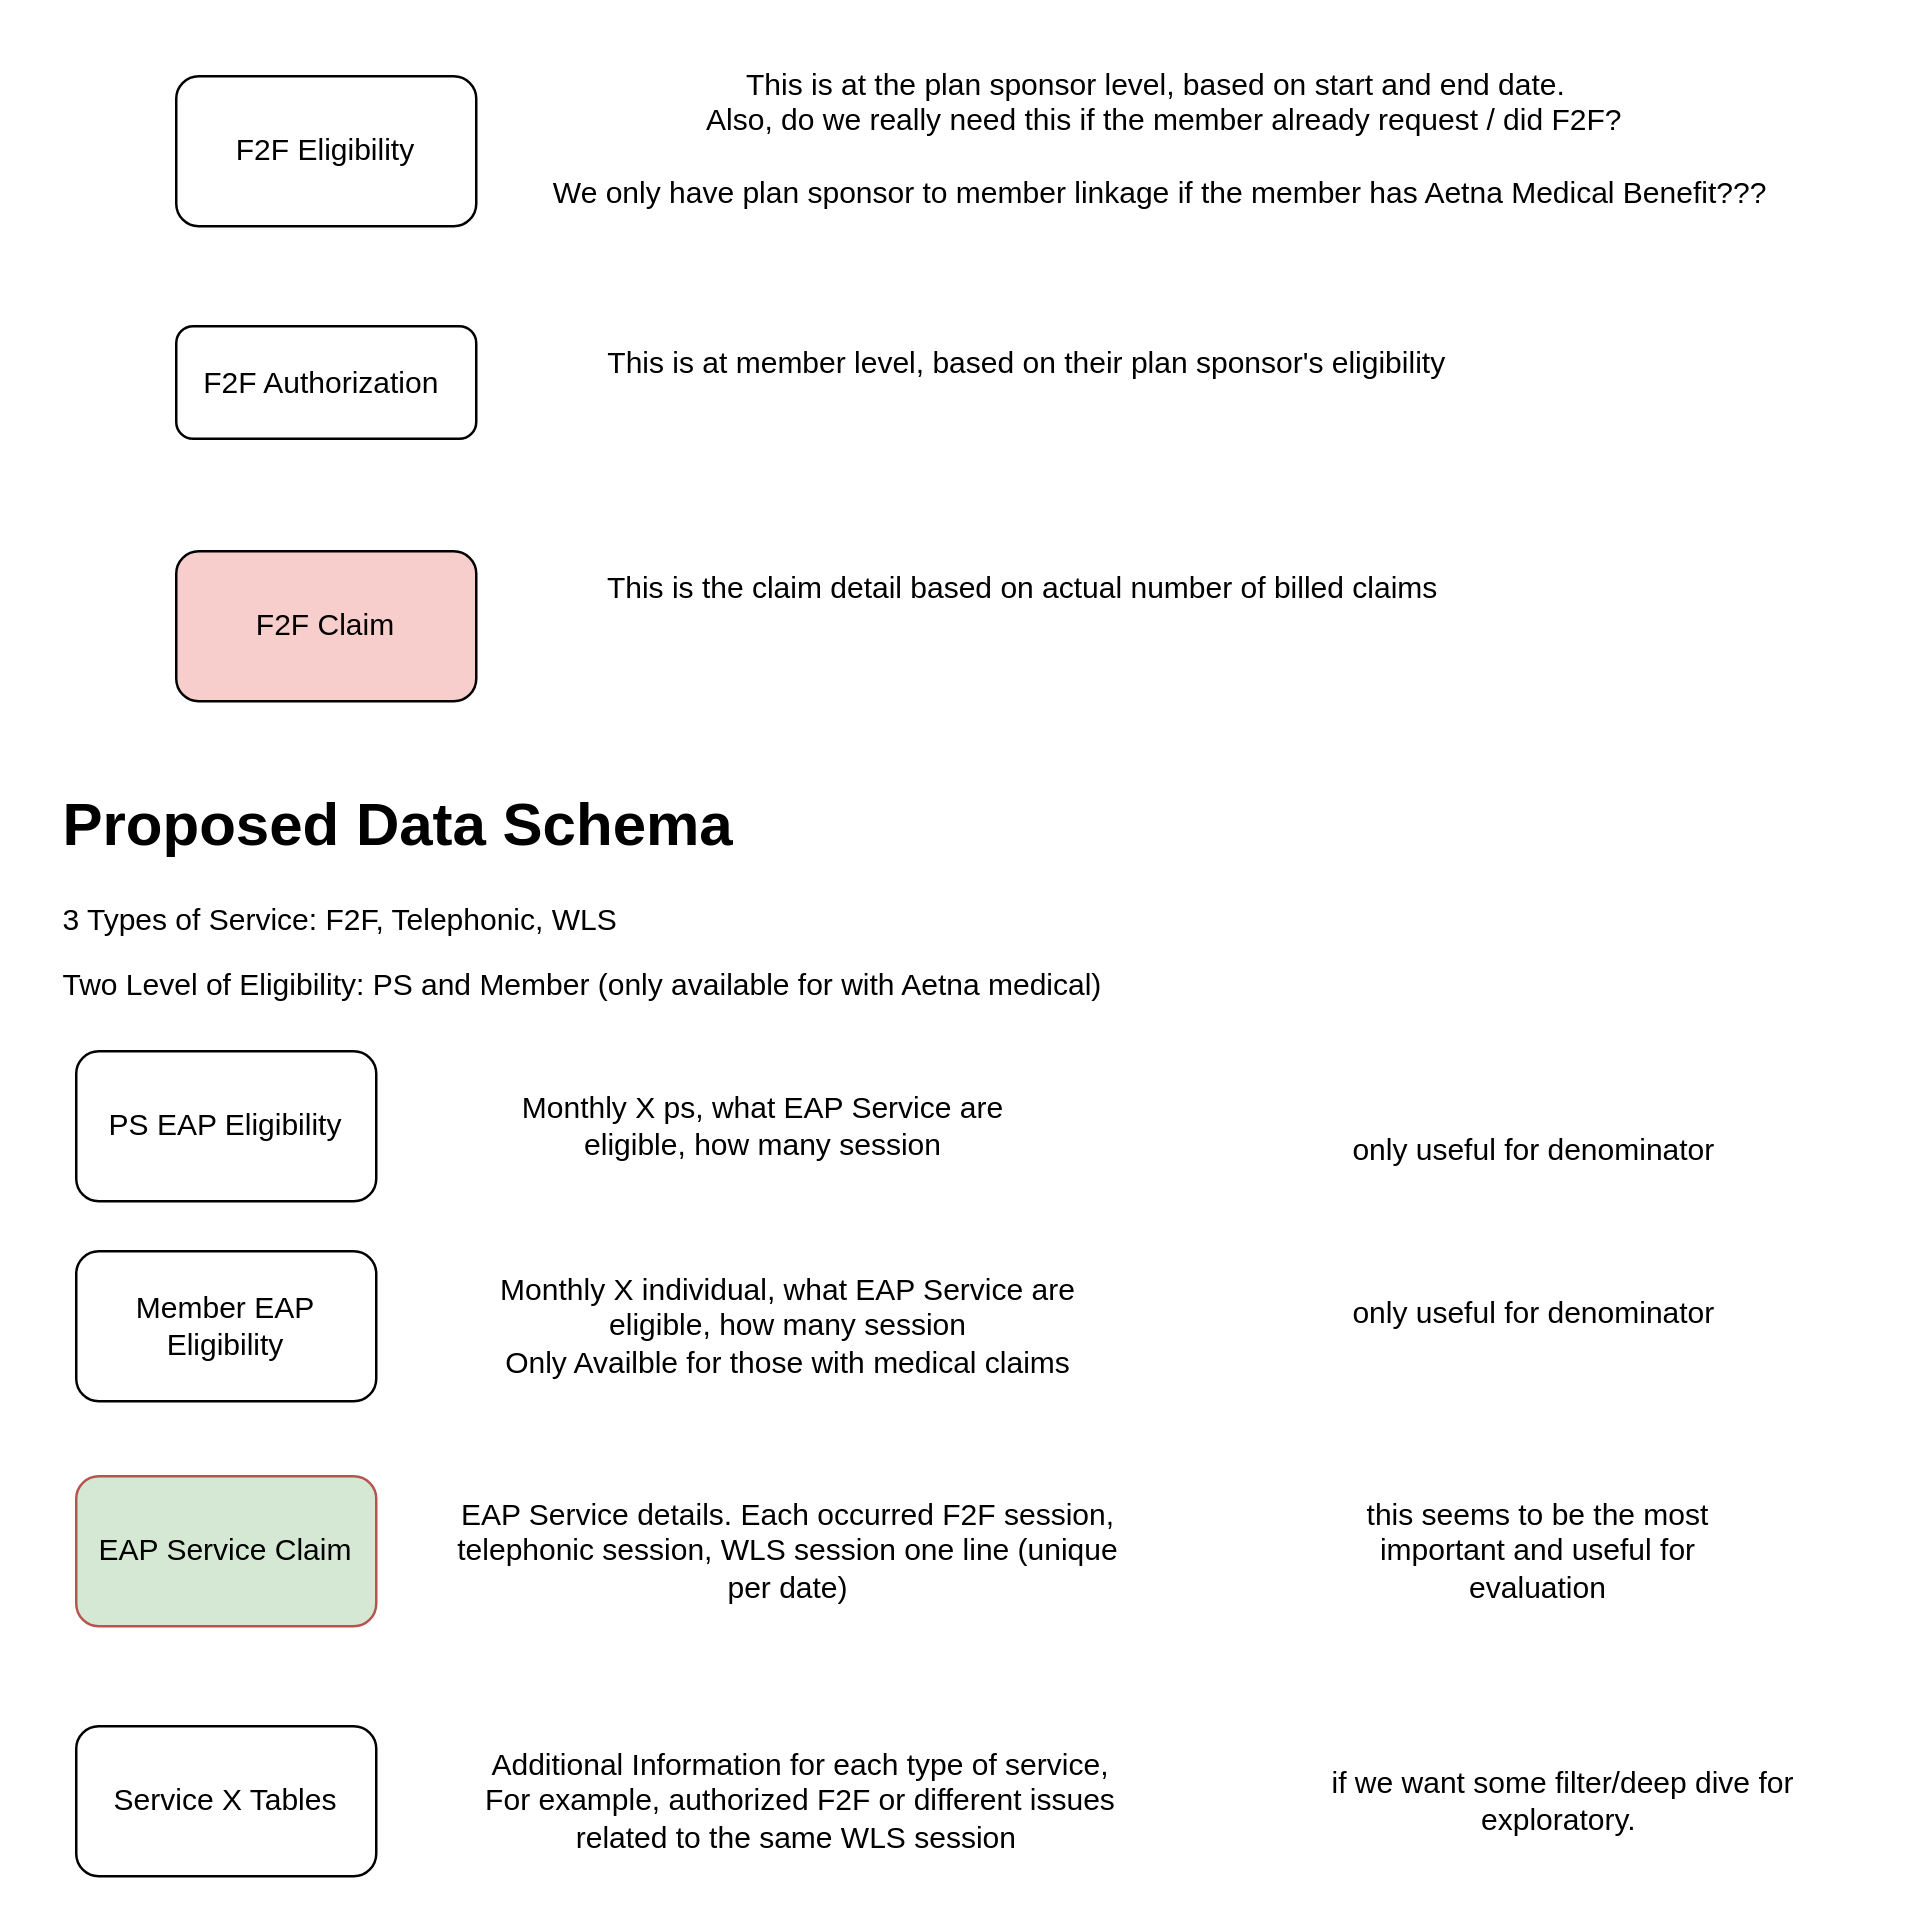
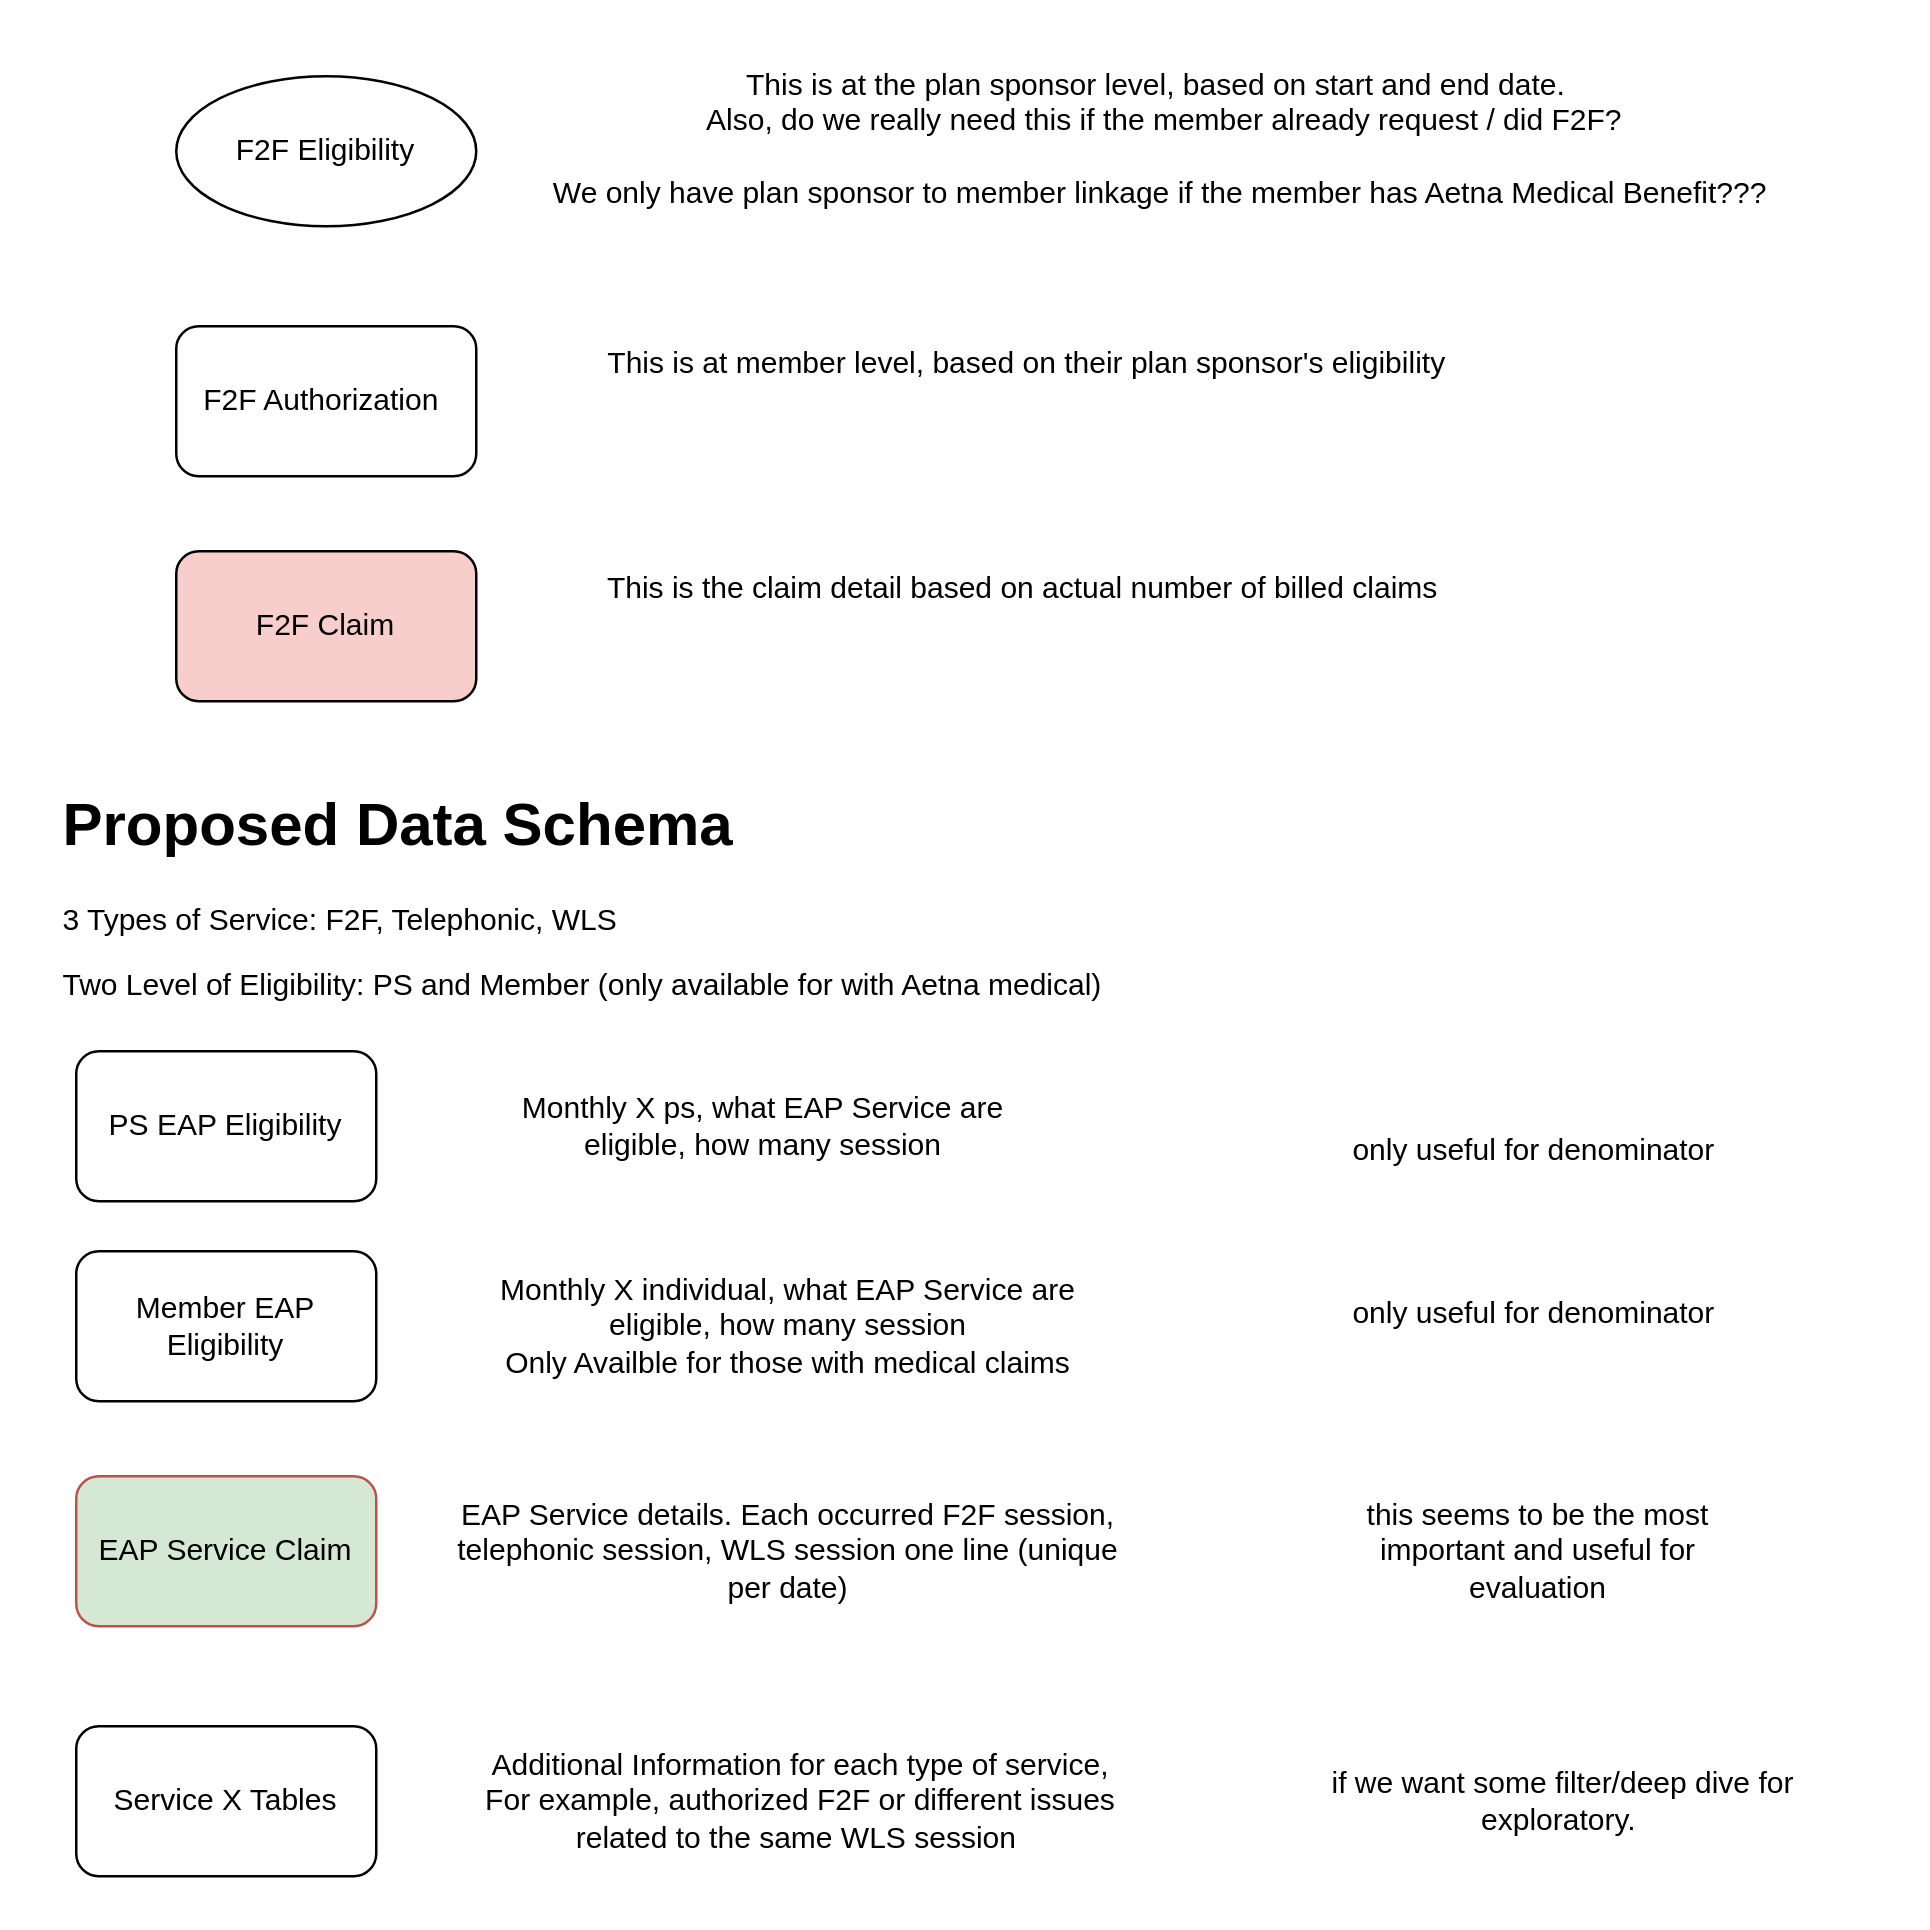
(326, 151) -> (326, 151)
(326, 383) -> (326, 401)
